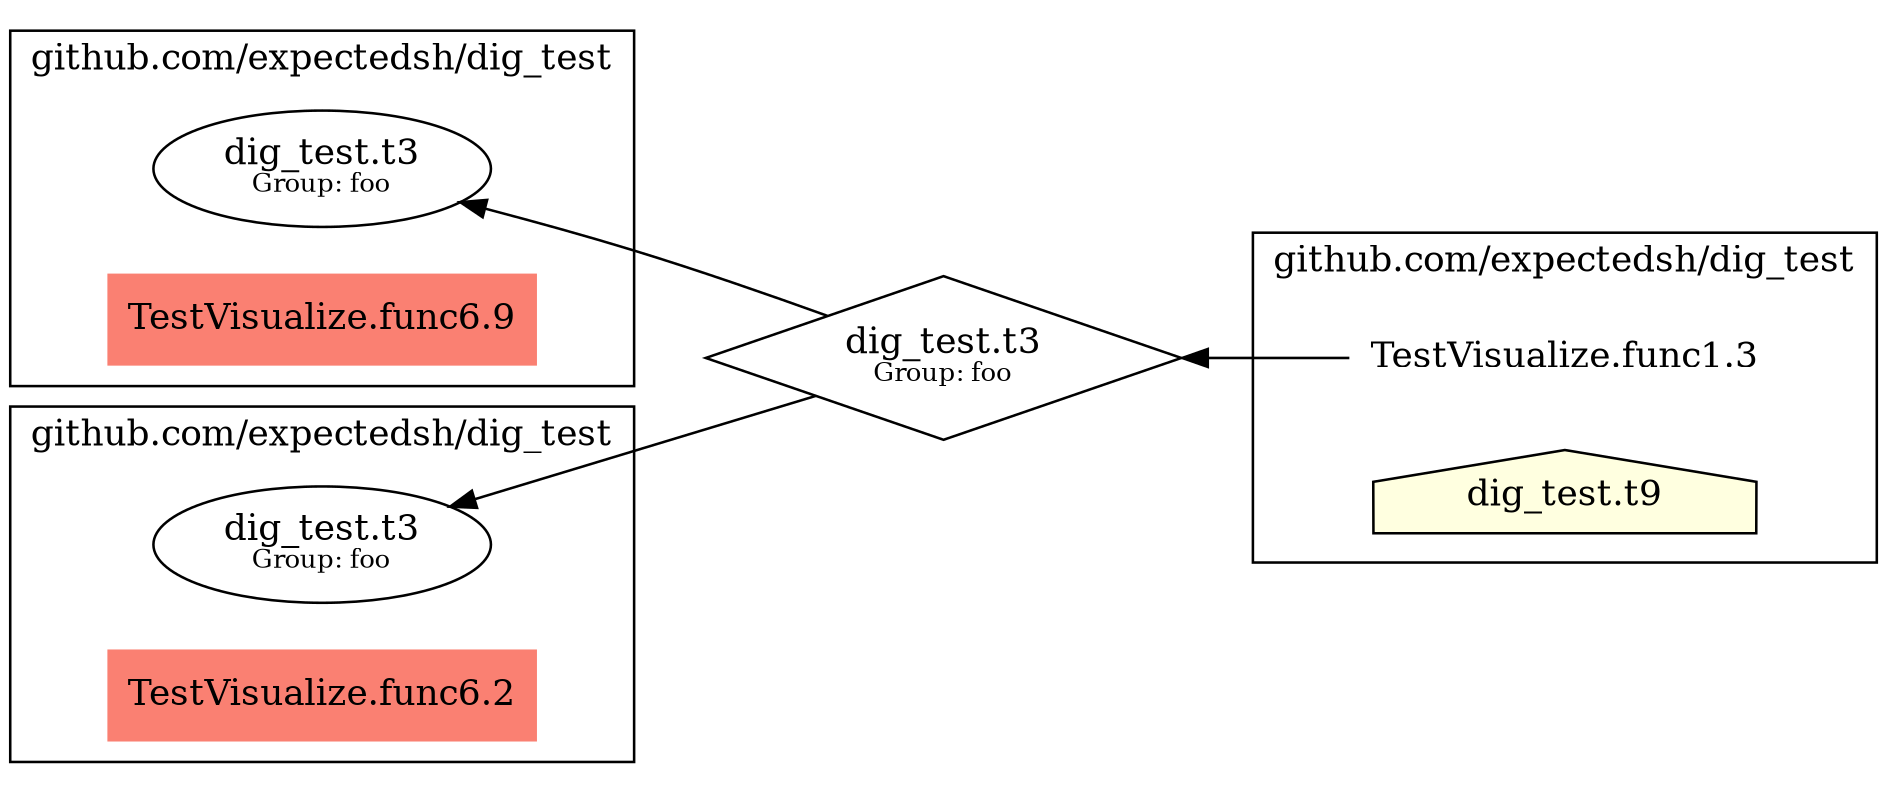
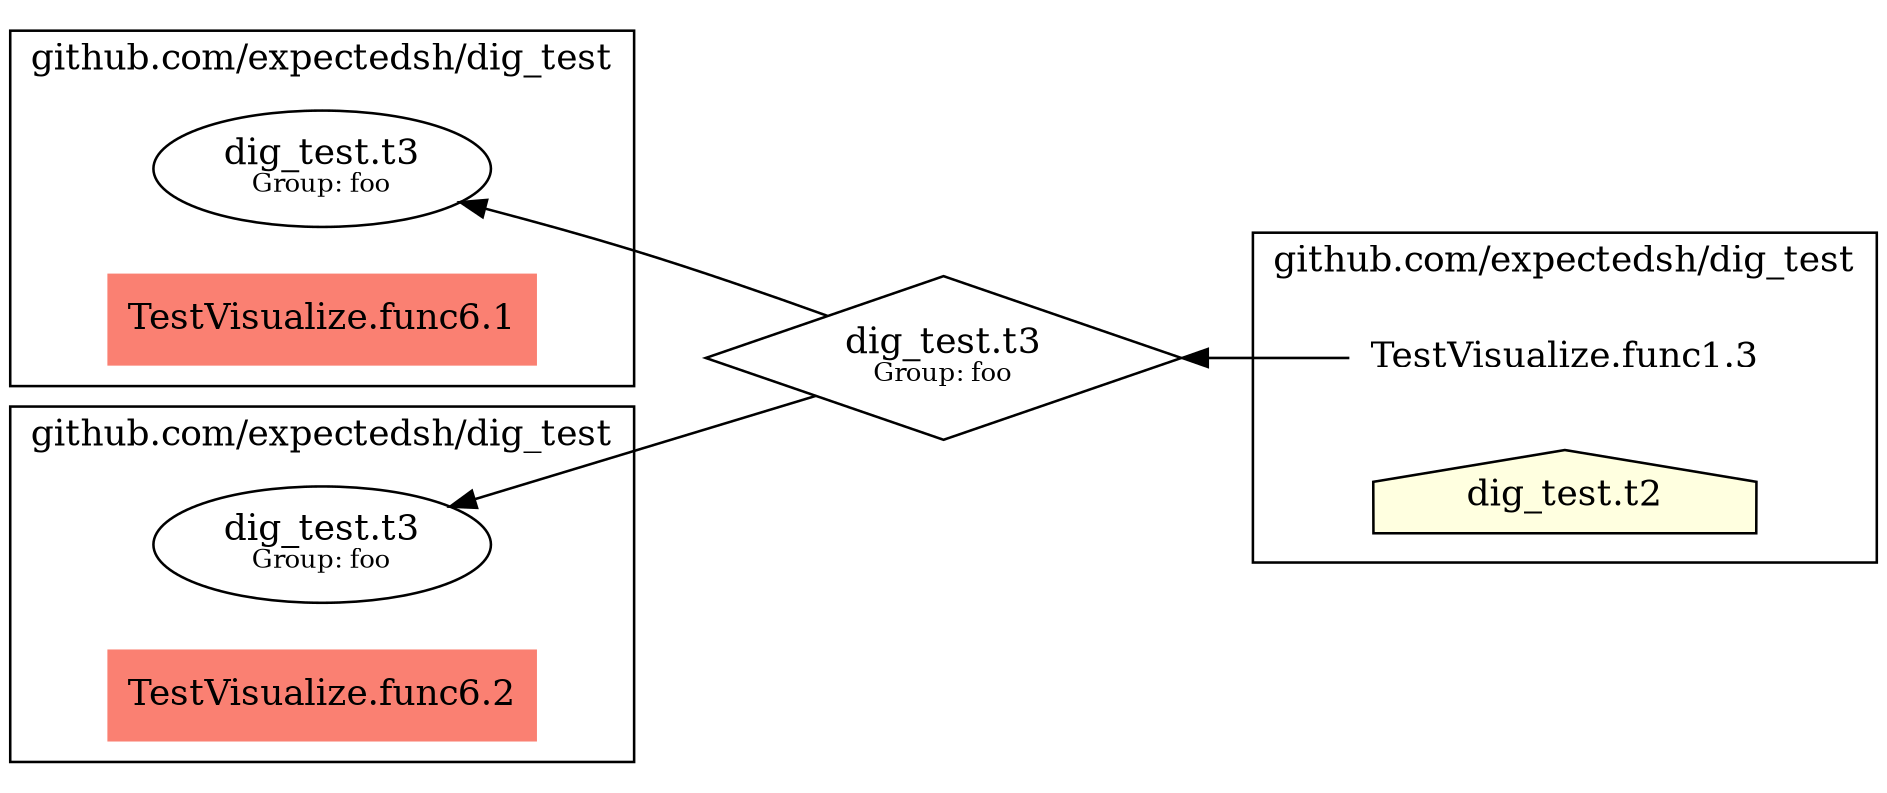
(322, 320) -> (322, 320)
(1565, 496) -> (1565, 496)
